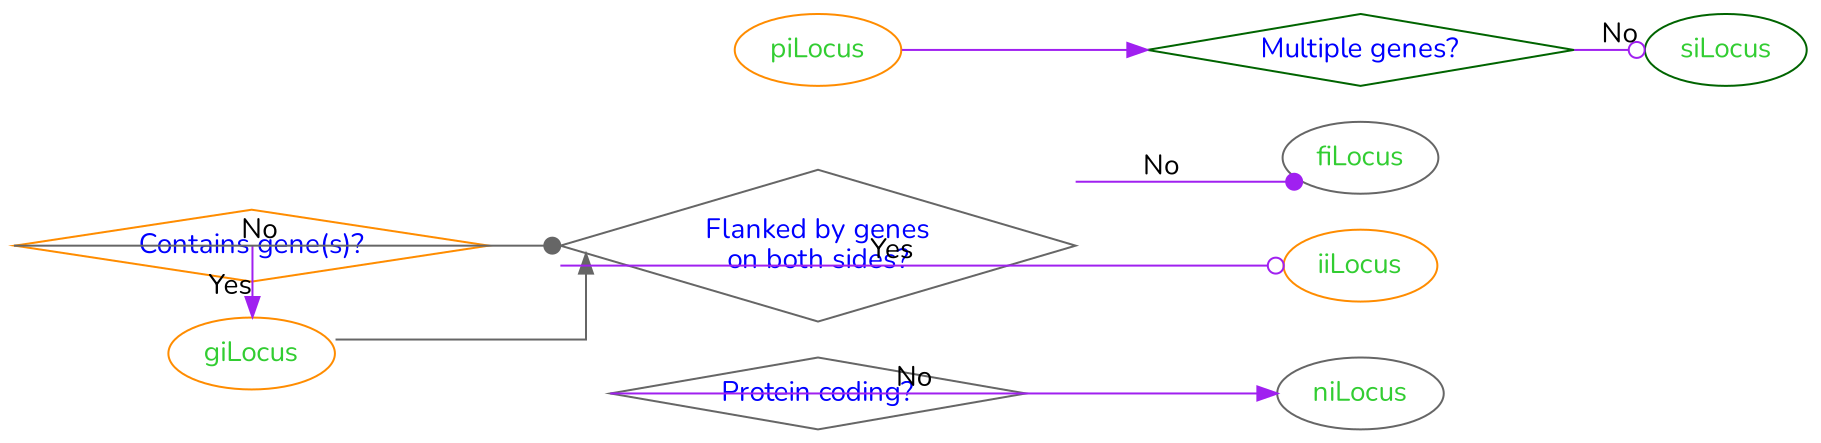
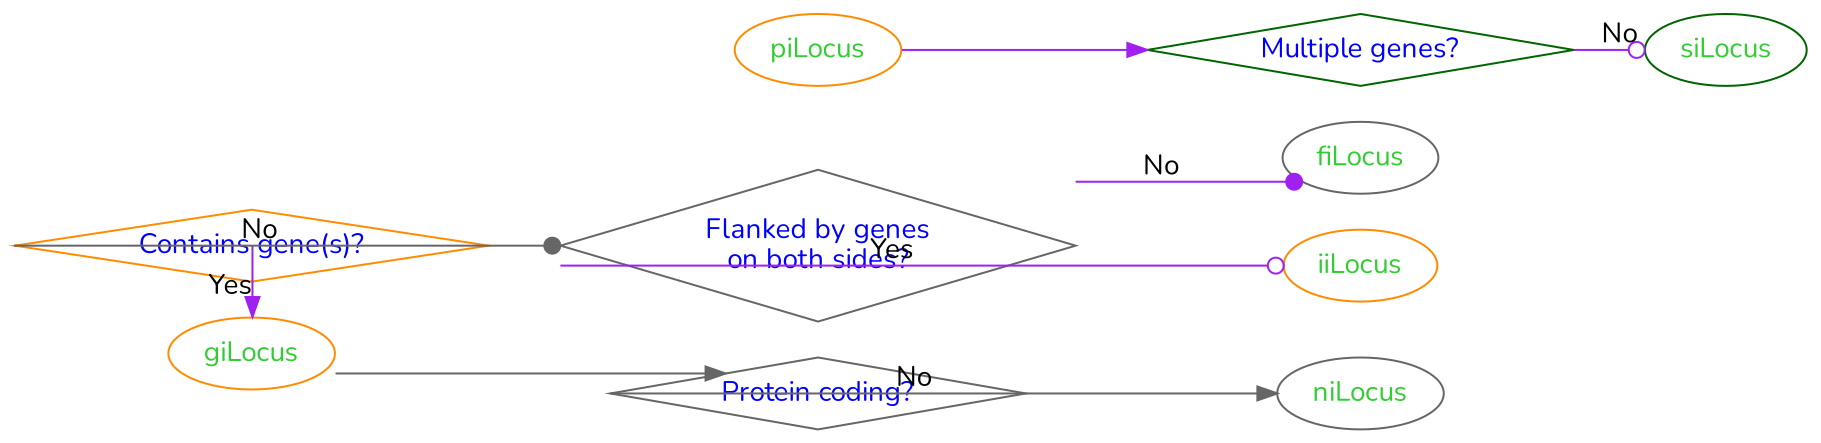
(494, 340) -> (521, 373)
(934, 393) -> (934, 393)
